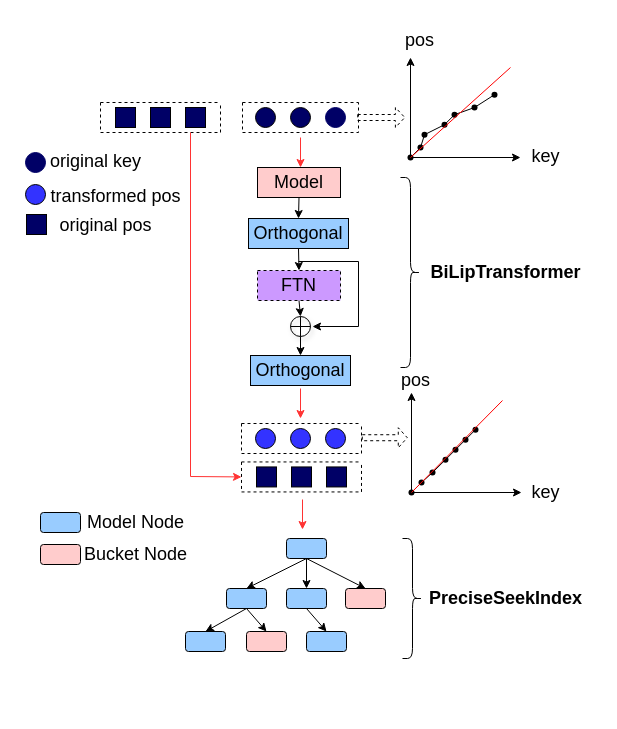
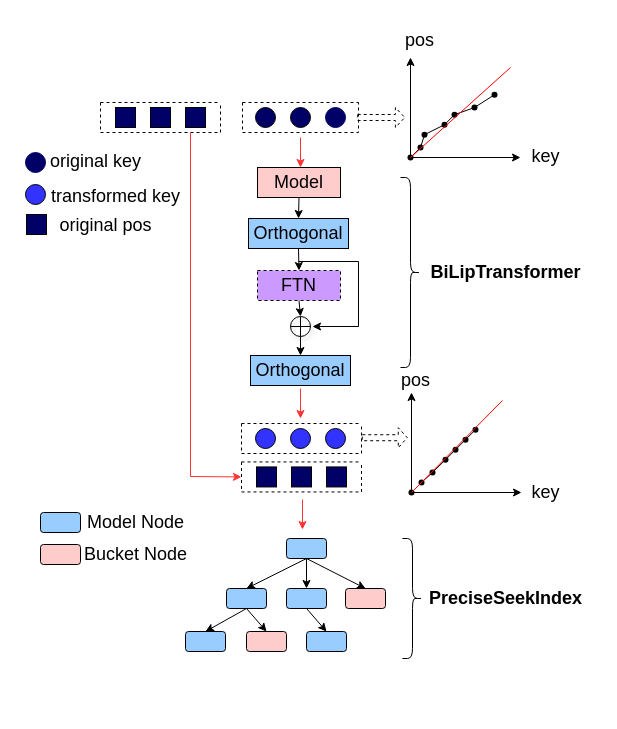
(116, 197) -> (116, 197)
